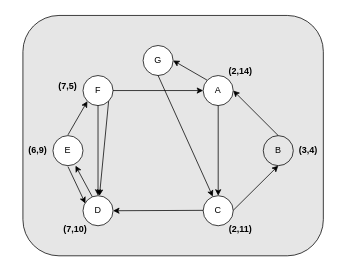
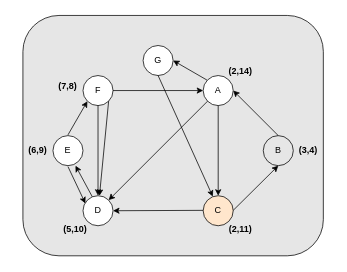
(68, 87) -> (68, 87)
none -> (160, 149)
(218, 210) -> (218, 210)
(75, 229) -> (75, 229)
